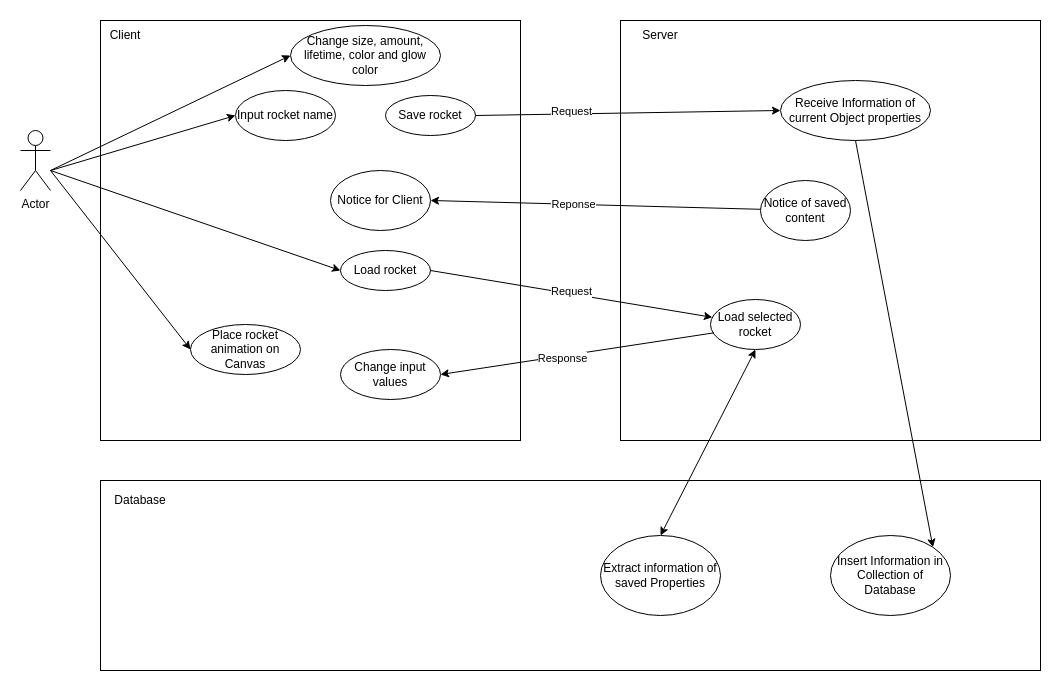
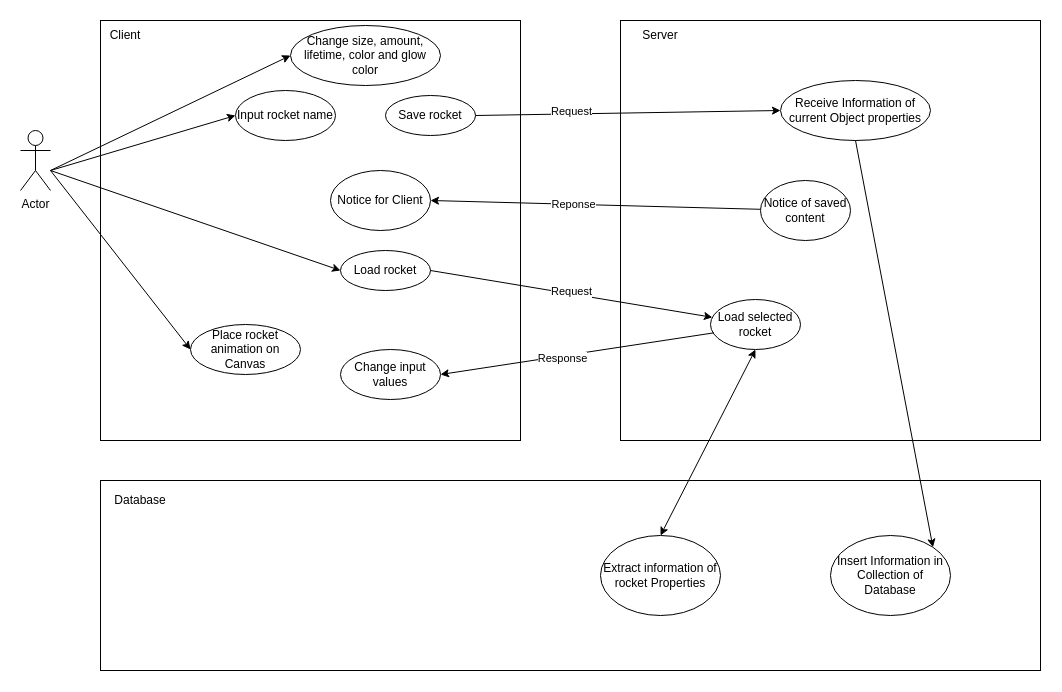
(661, 576) -> (661, 576)
